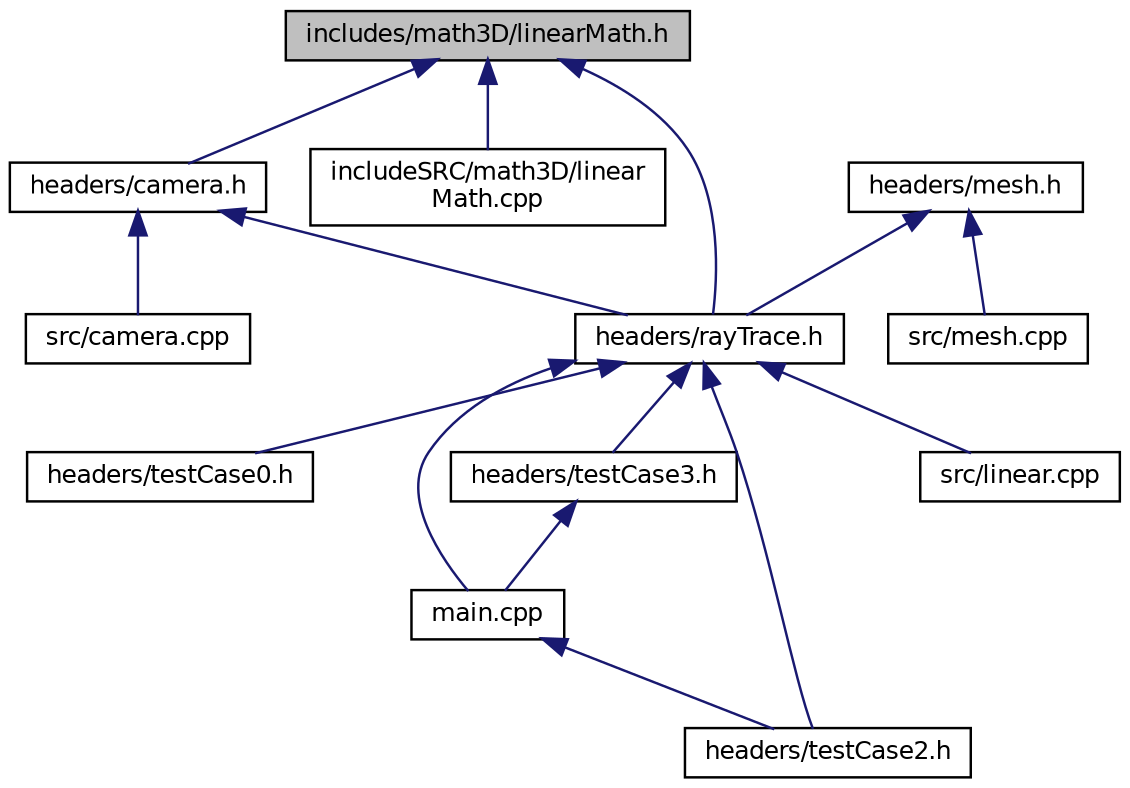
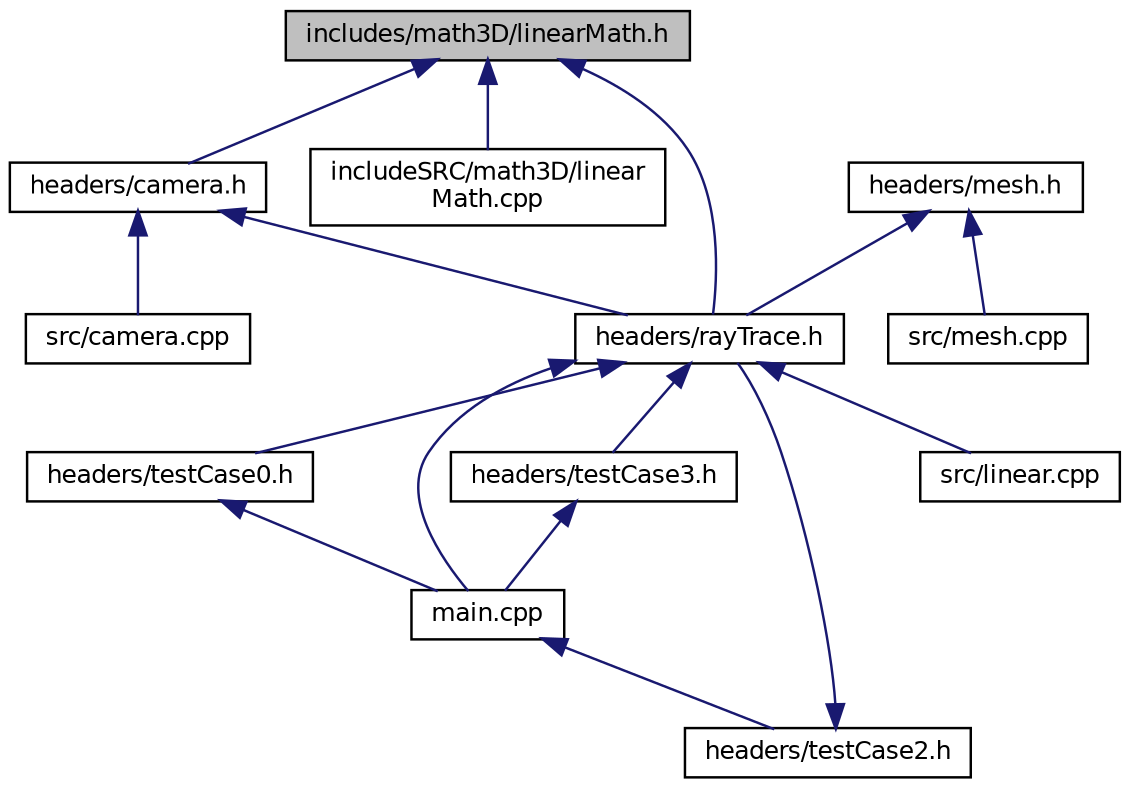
none -> (341, 551)
(767, 557) -> (803, 528)
